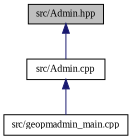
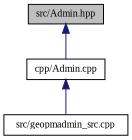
(66, 69) -> (66, 69)
(66, 125) -> (66, 125)
